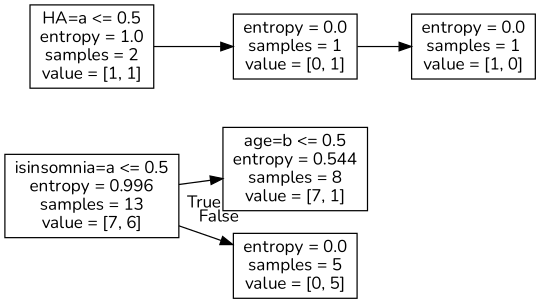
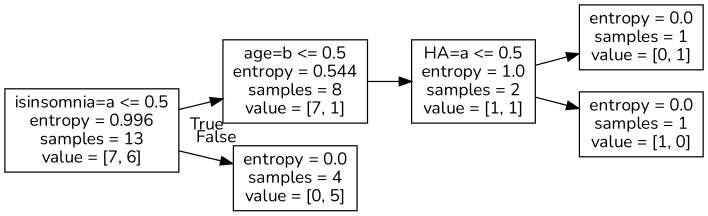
(378, 47) -> (551, 101)
none -> (384, 81)
(295, 266) -> (295, 178)
